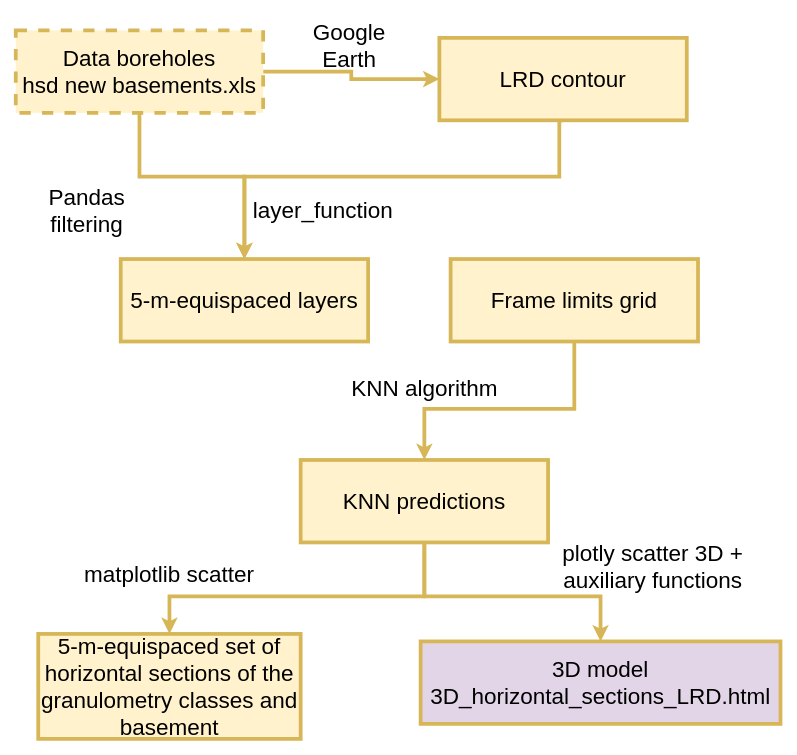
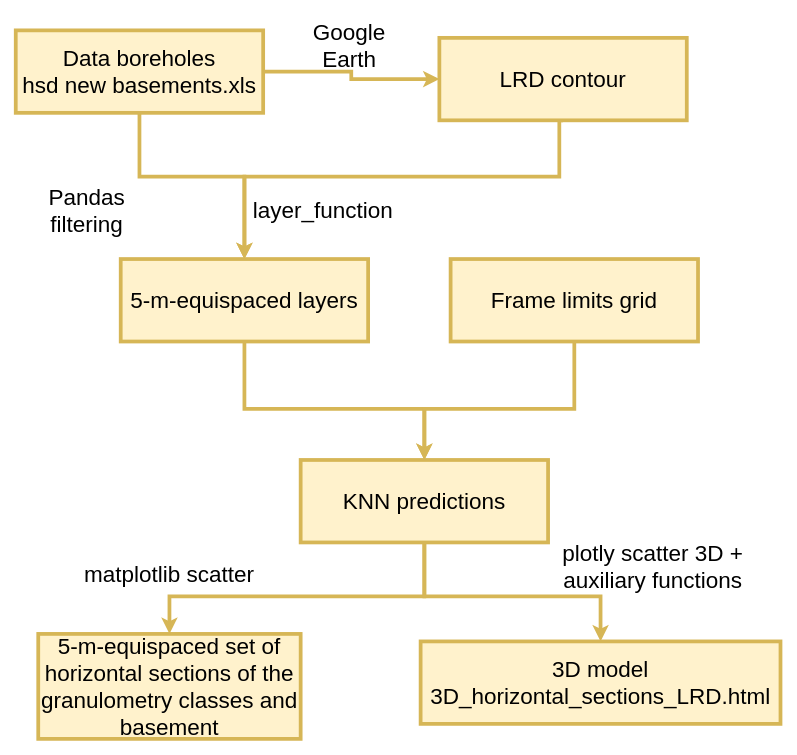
(139, 72) -> (139, 72)
(424, 388) -> none
none -> (299, 409)
(600, 683) -> (600, 683)
